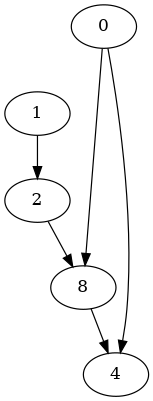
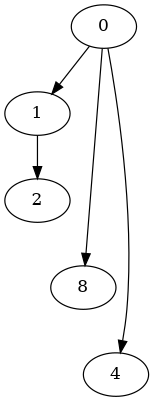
none -> (74, 65)
(57, 239) -> none
(97, 325) -> none
